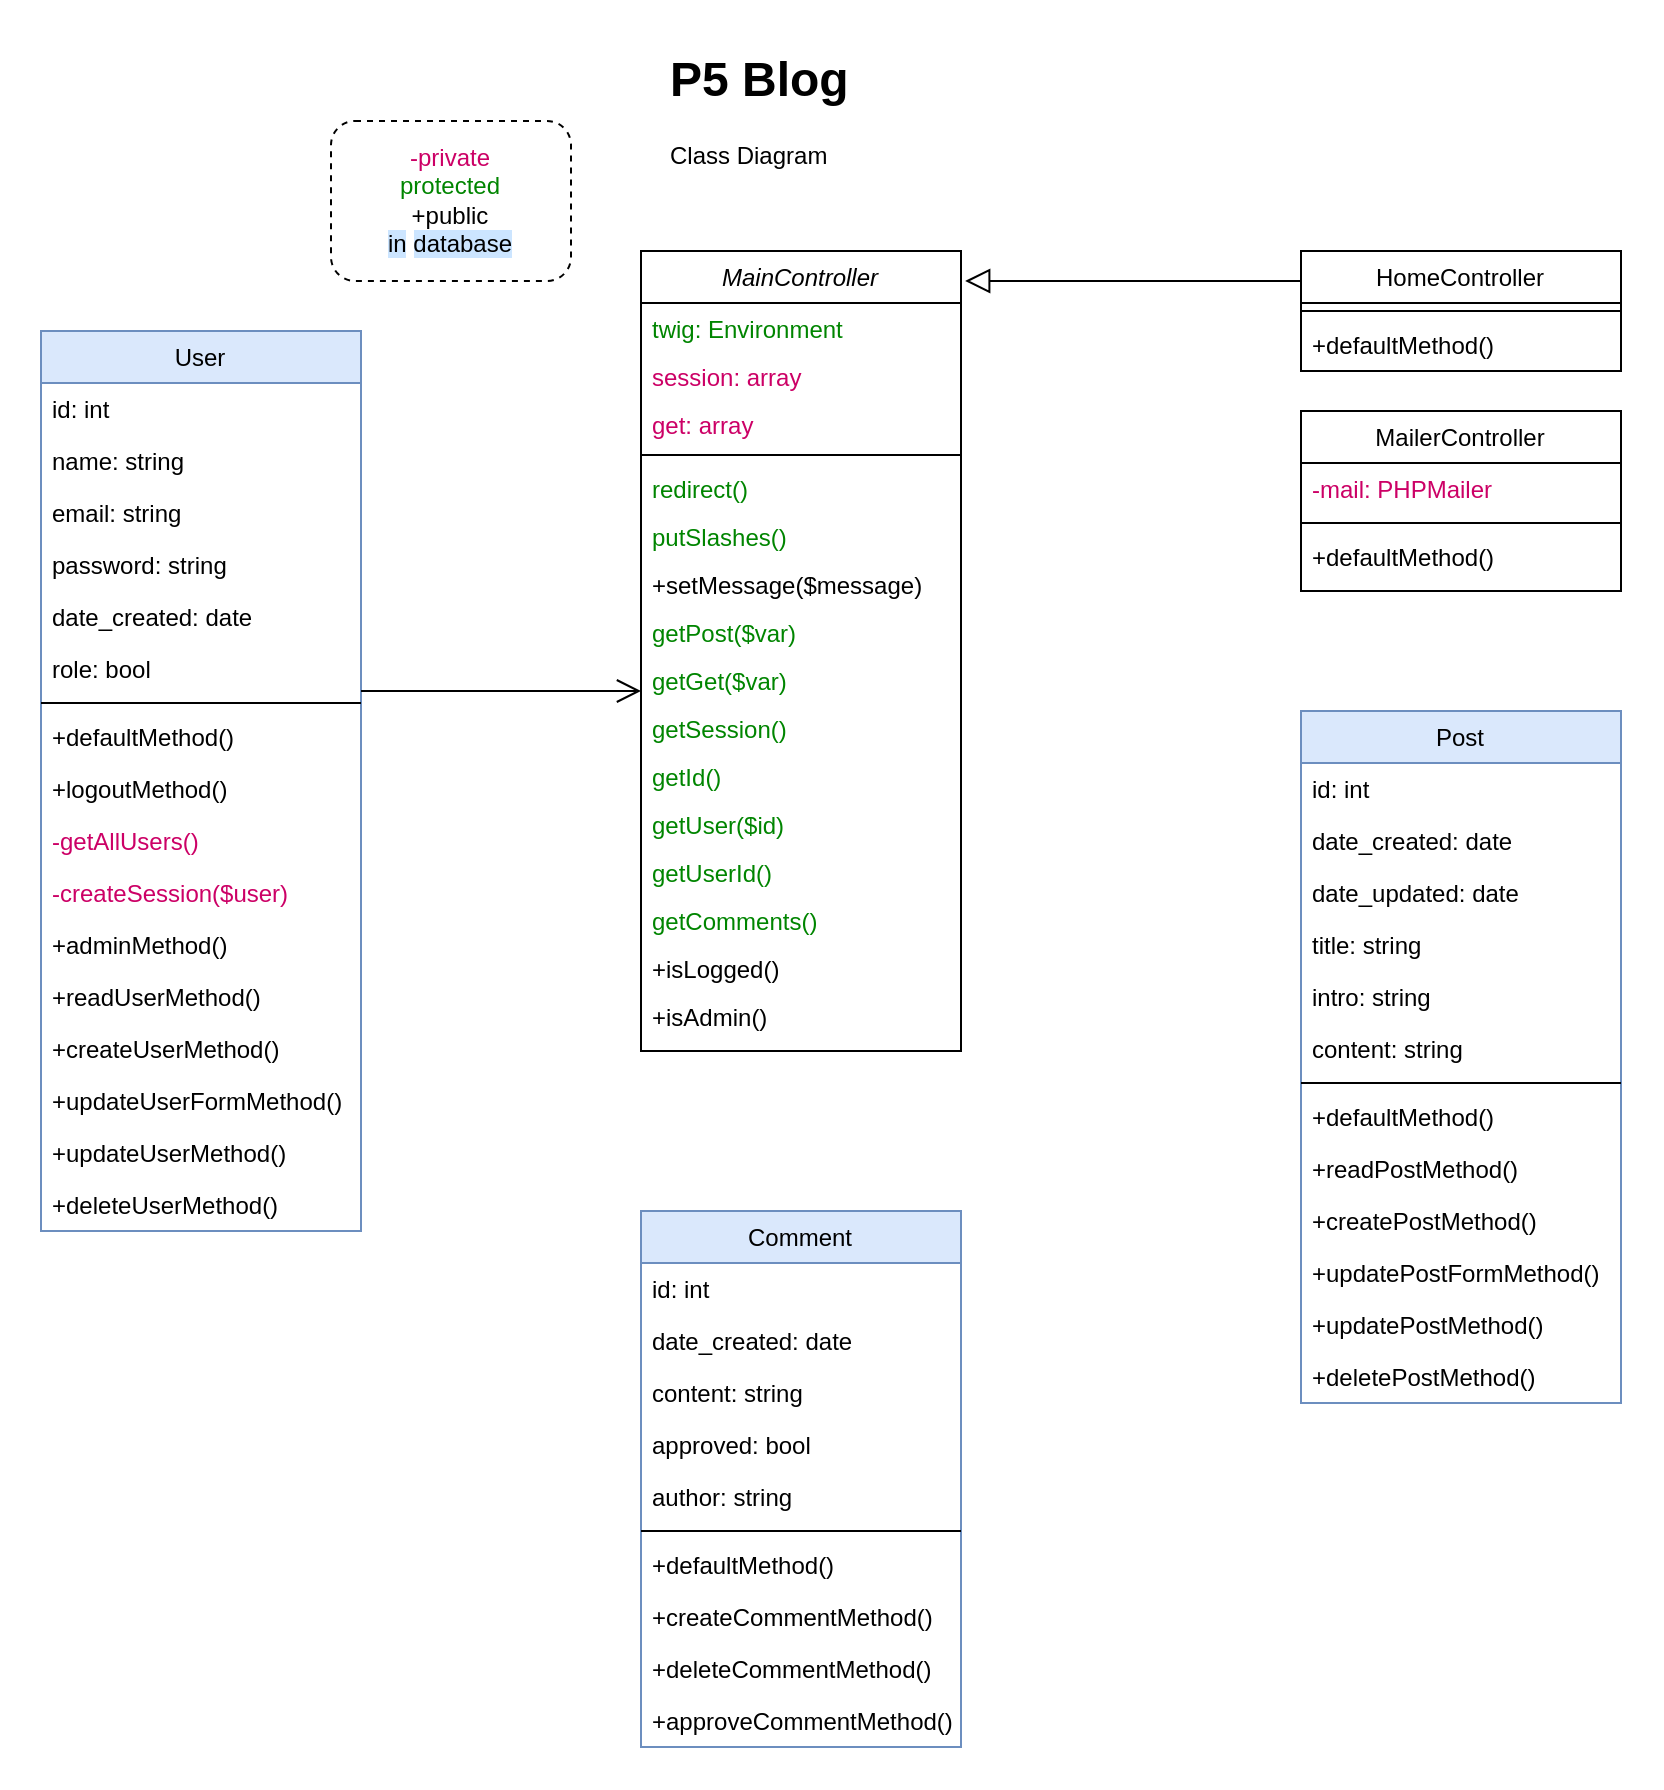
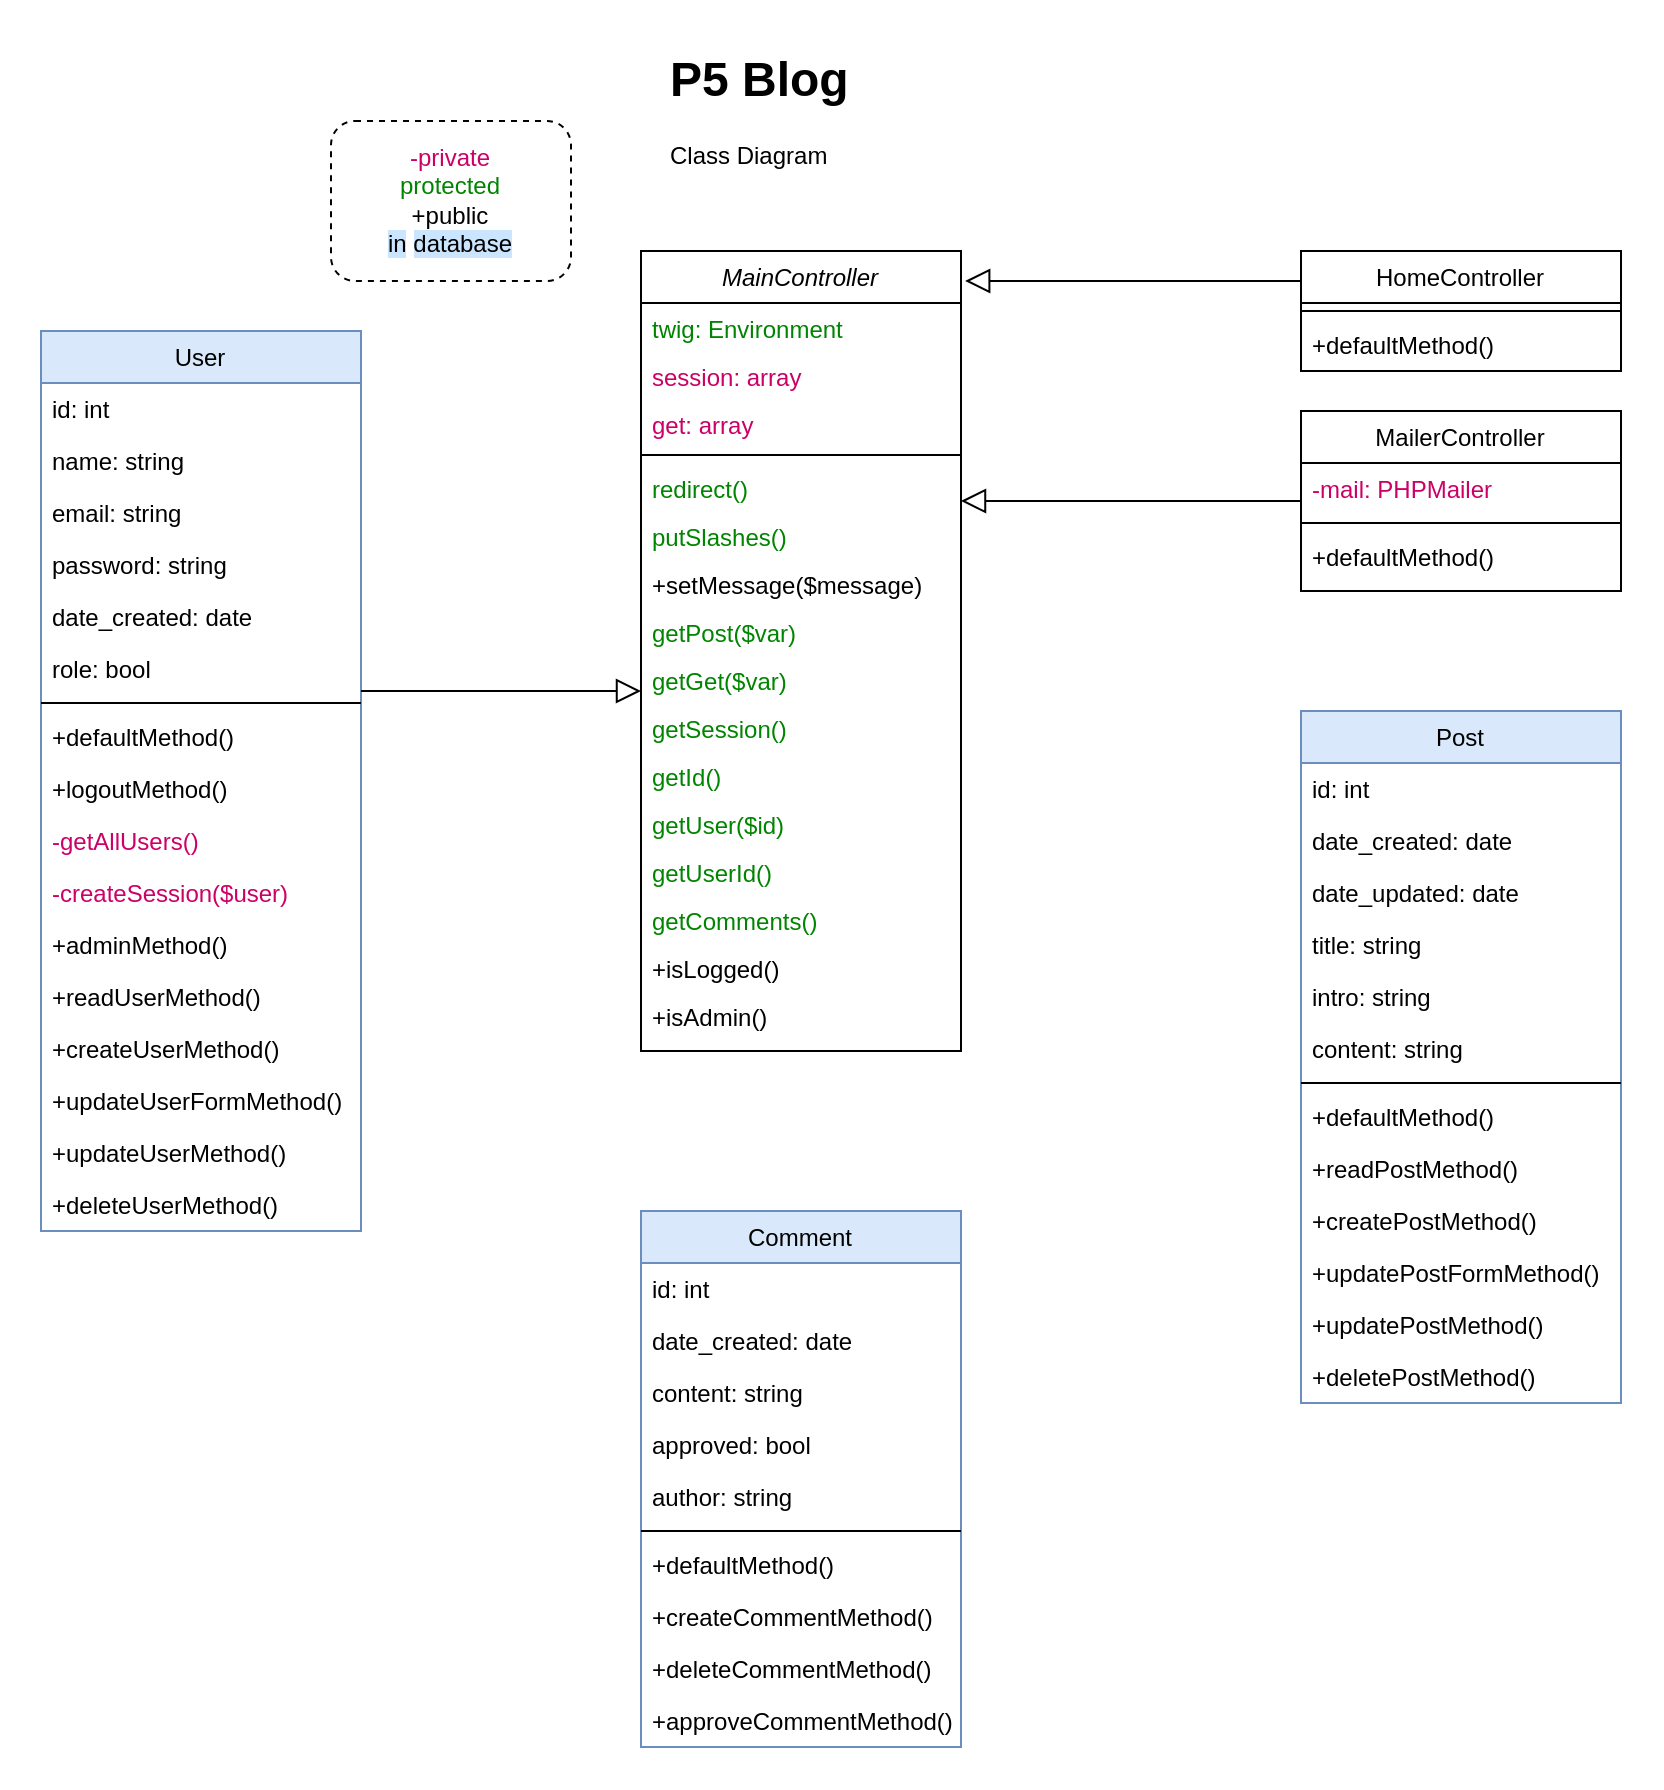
none -> (1142, 501)
(624, 691) -> (615, 691)
